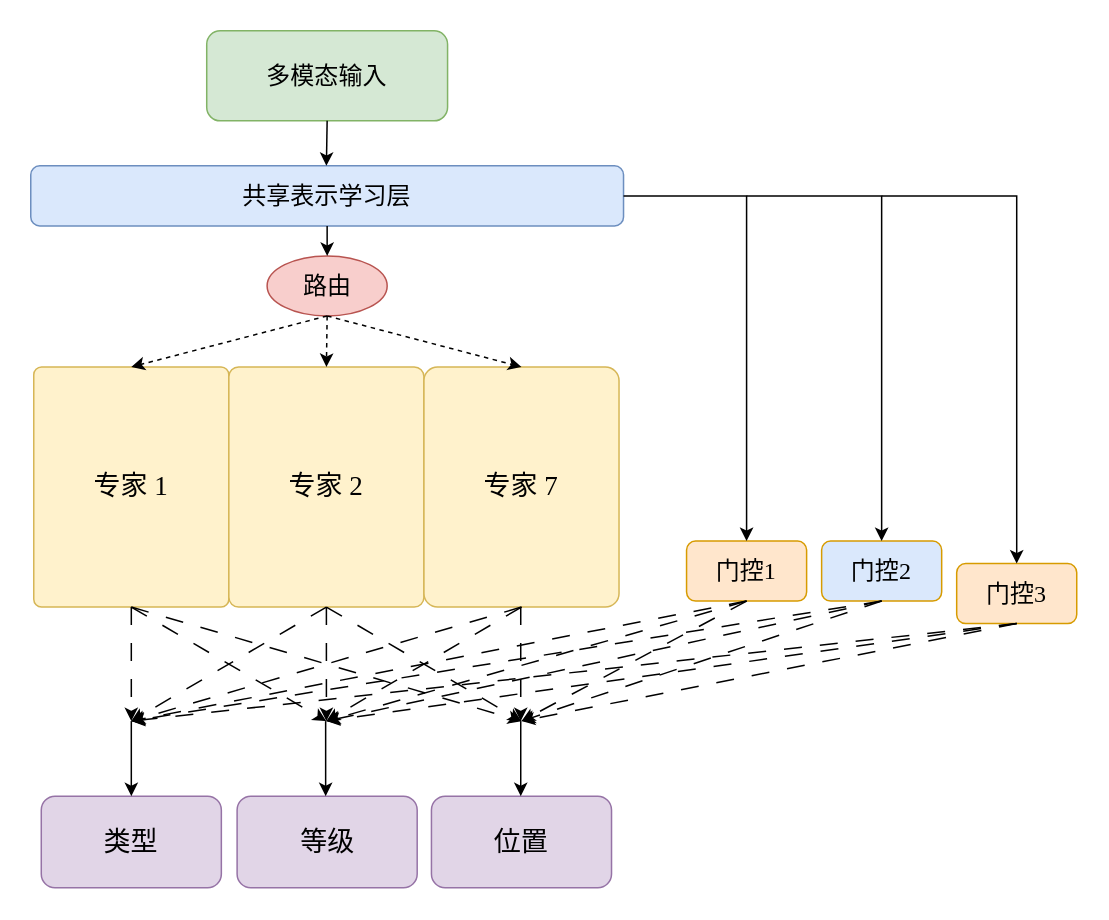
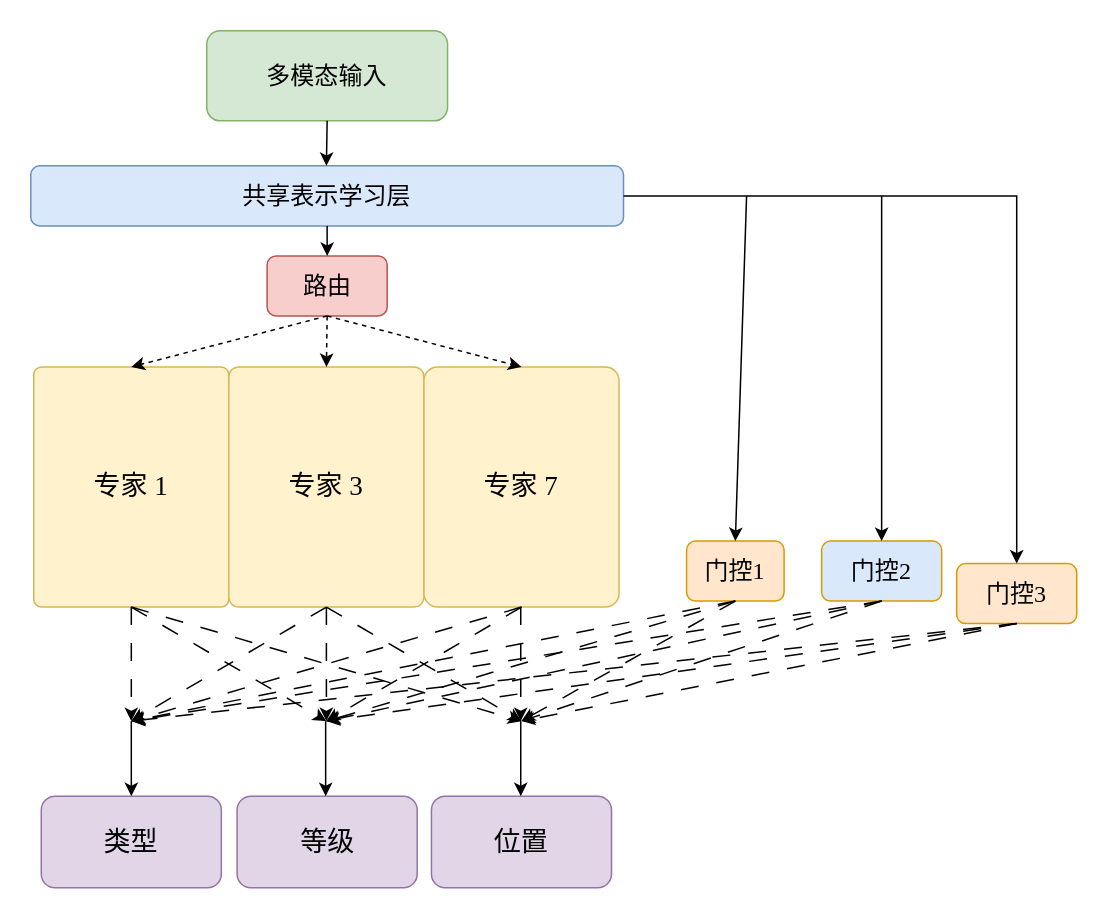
(327, 286) -> (327, 286)
(326, 487) -> (326, 487)
(746, 571) -> (735, 571)
